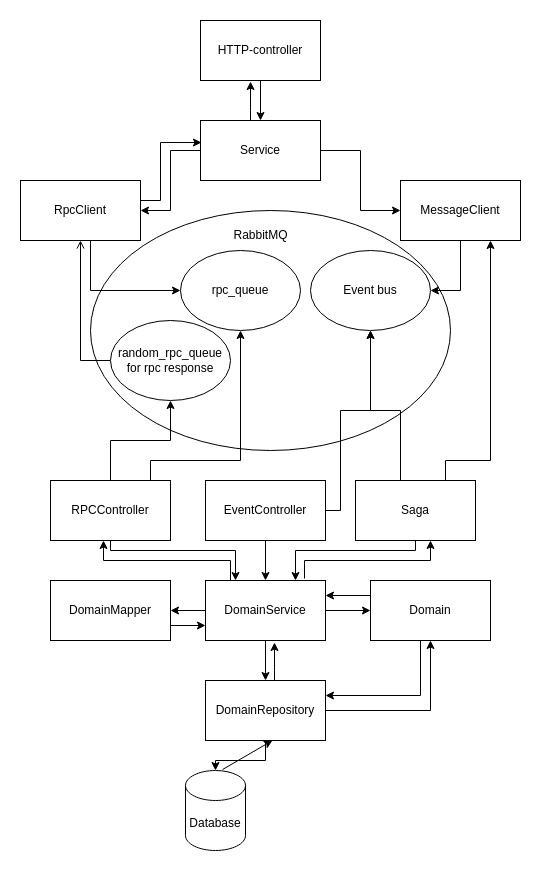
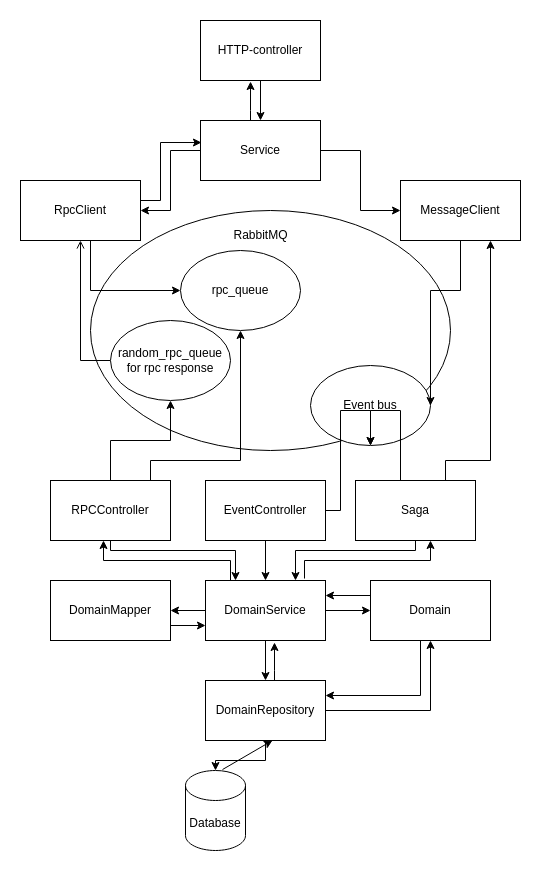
(371, 291) -> (371, 406)
